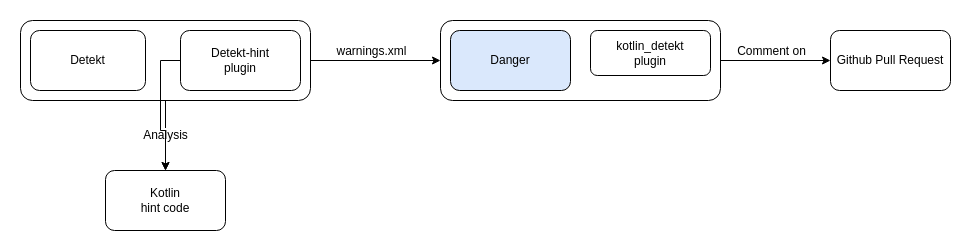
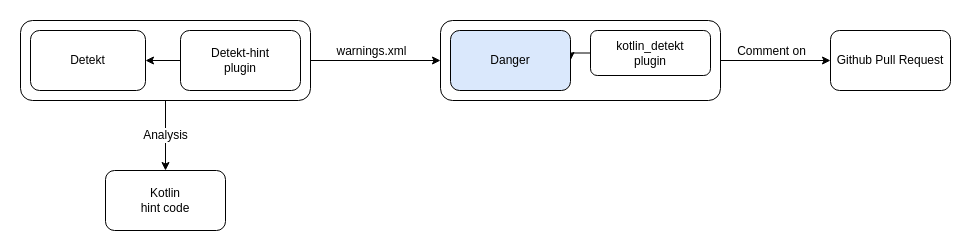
none -> (581, 53)
(161, 96) -> (157, 61)
